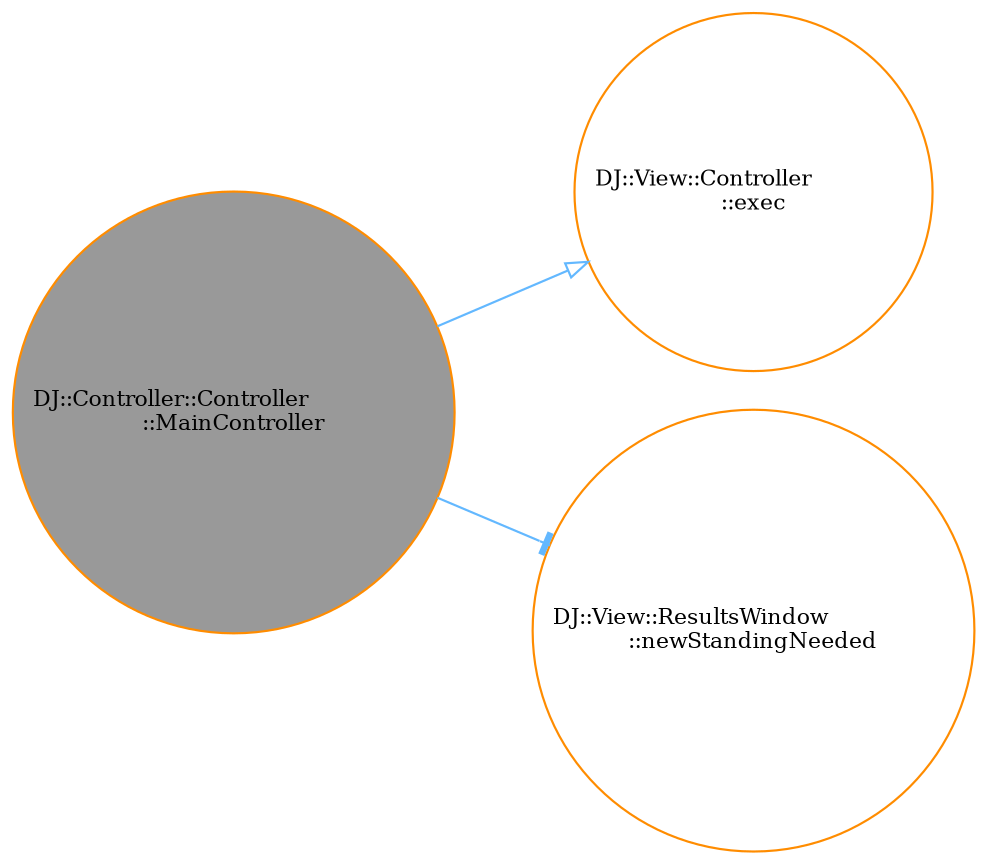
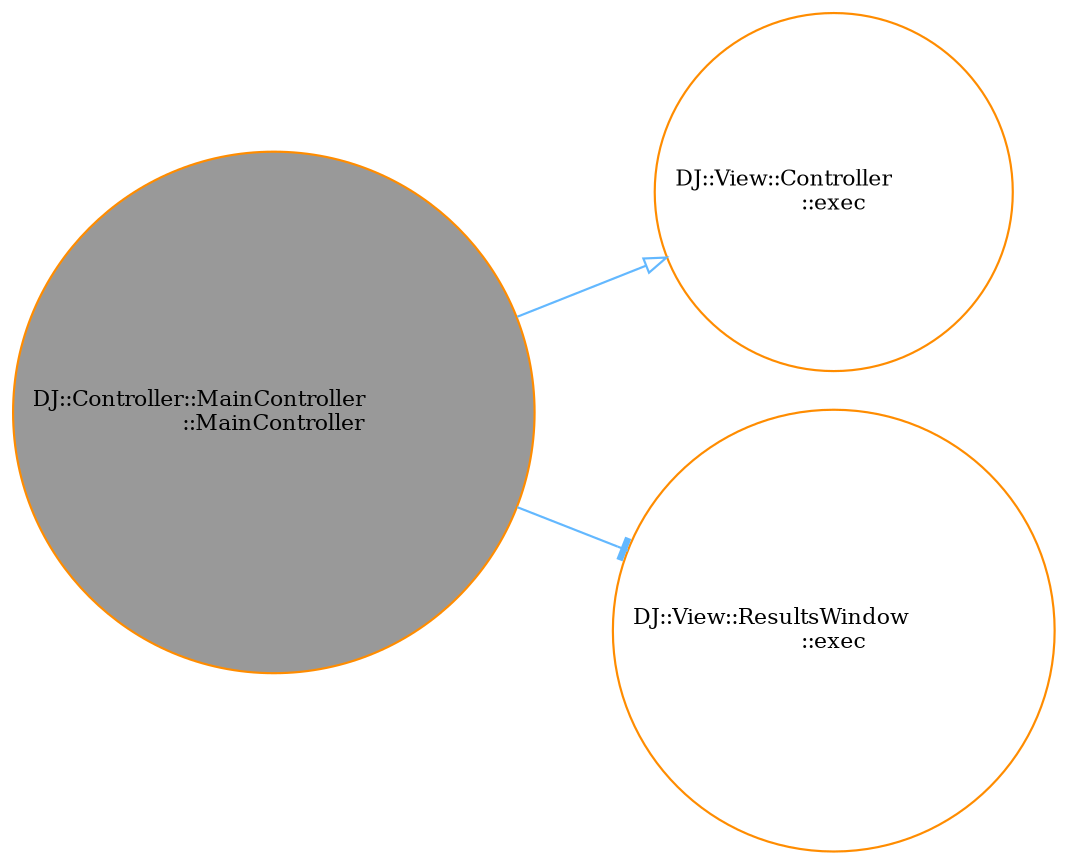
(234, 412) -> (274, 412)
(754, 631) -> (834, 631)
